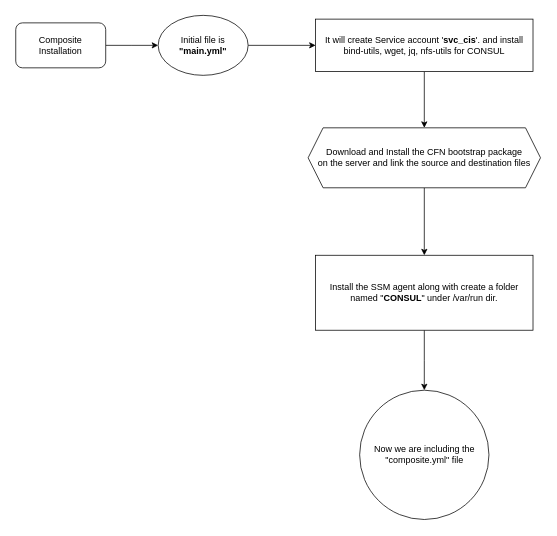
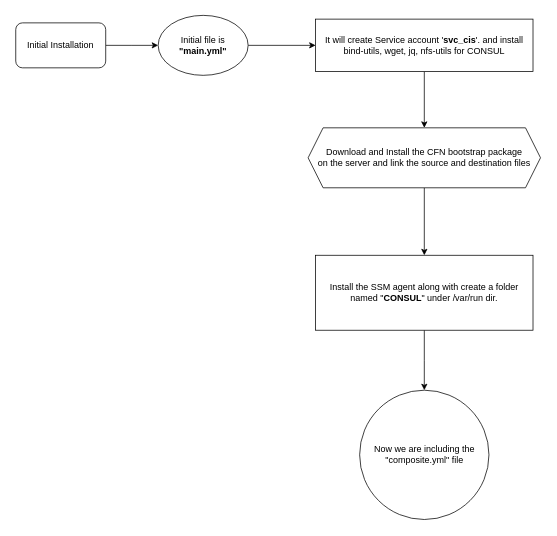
(60, 45) -> (60, 45)
